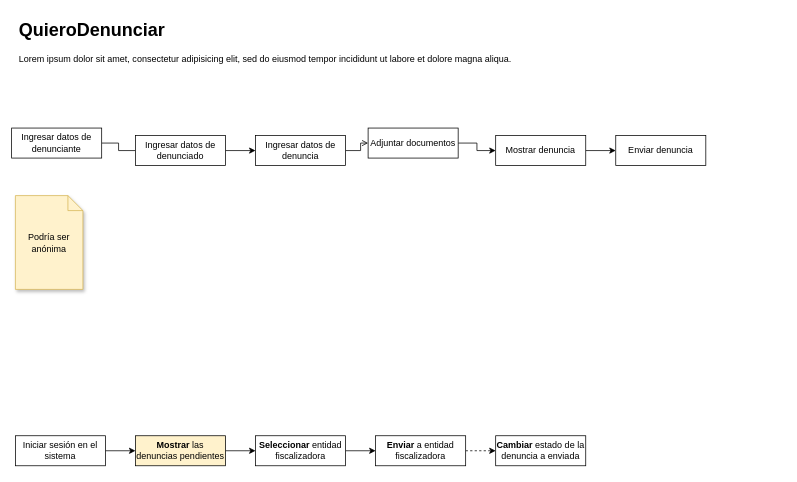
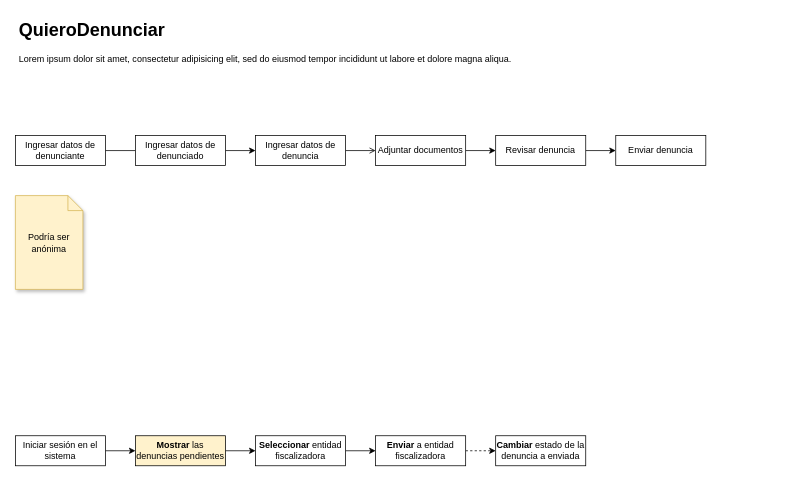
(57, 143) -> (60, 150)
(413, 143) -> (420, 150)
(540, 150) -> (540, 150)
